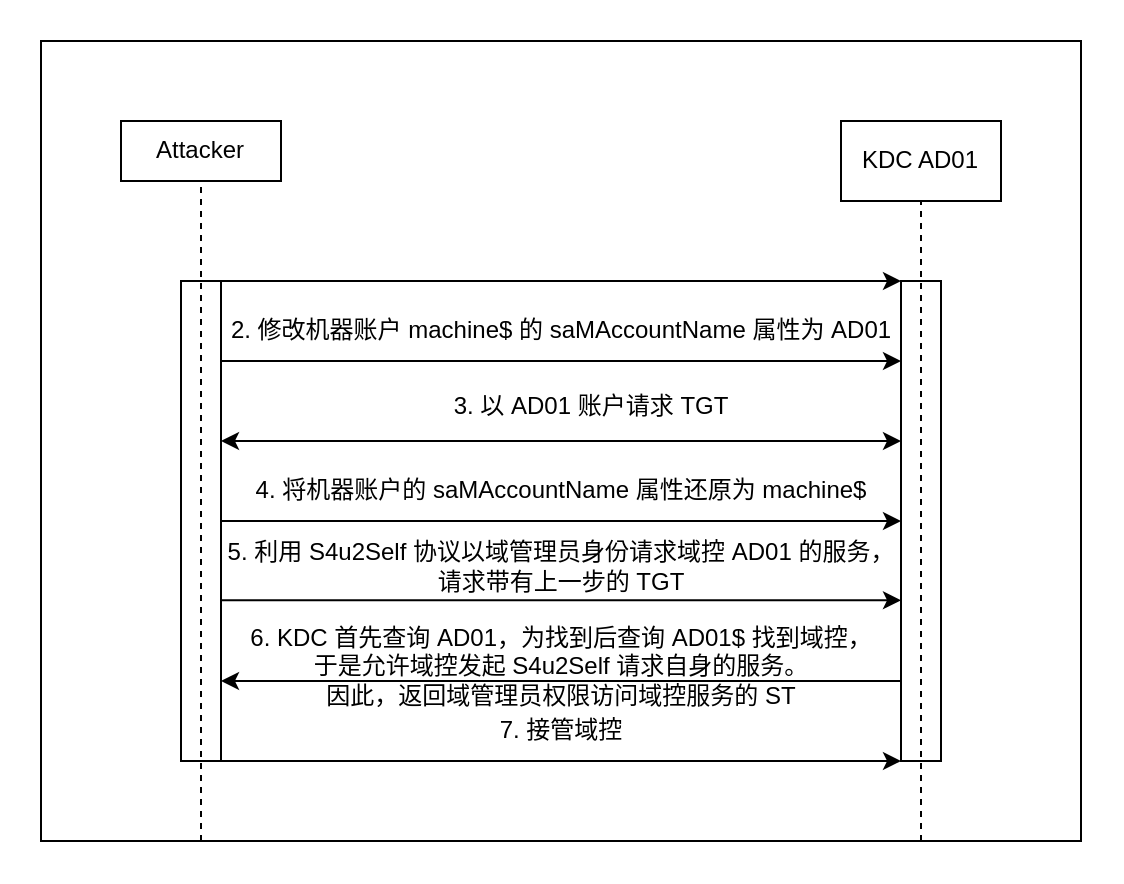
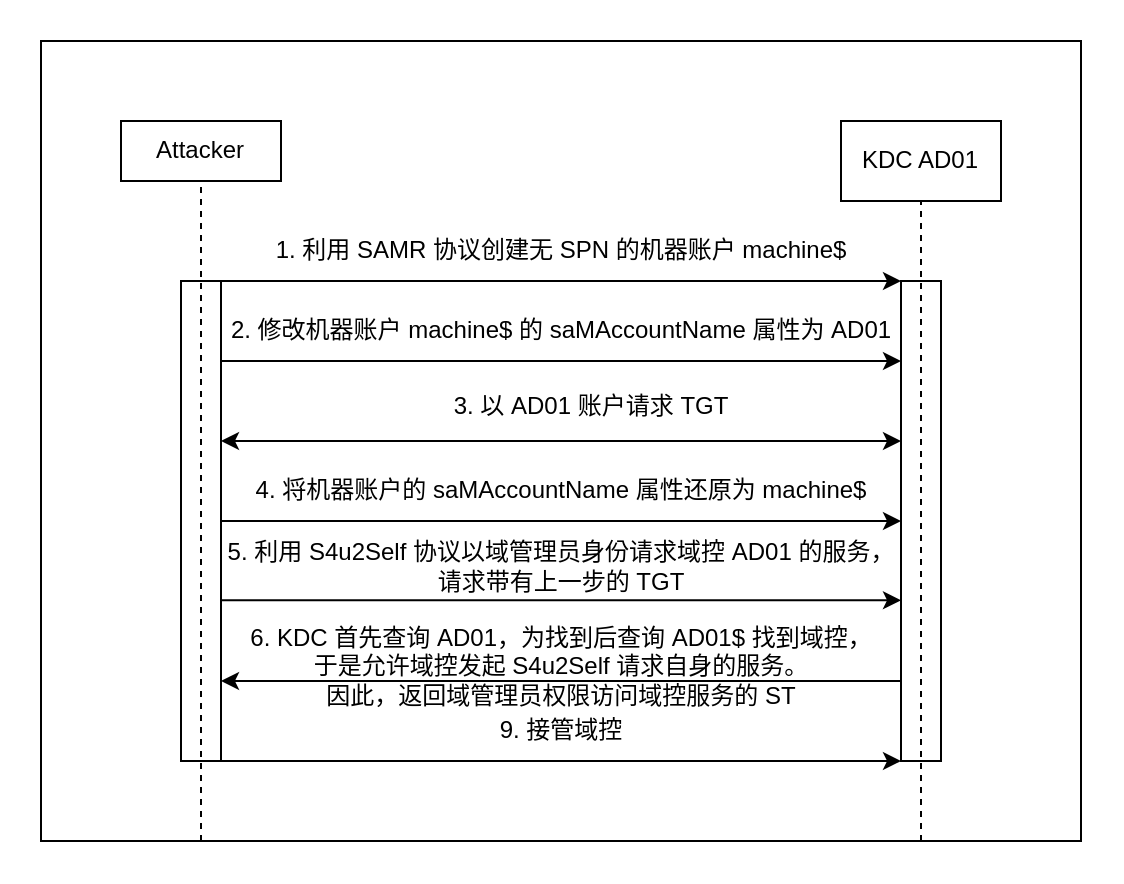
none -> (561, 251)
(562, 731) -> (562, 731)
